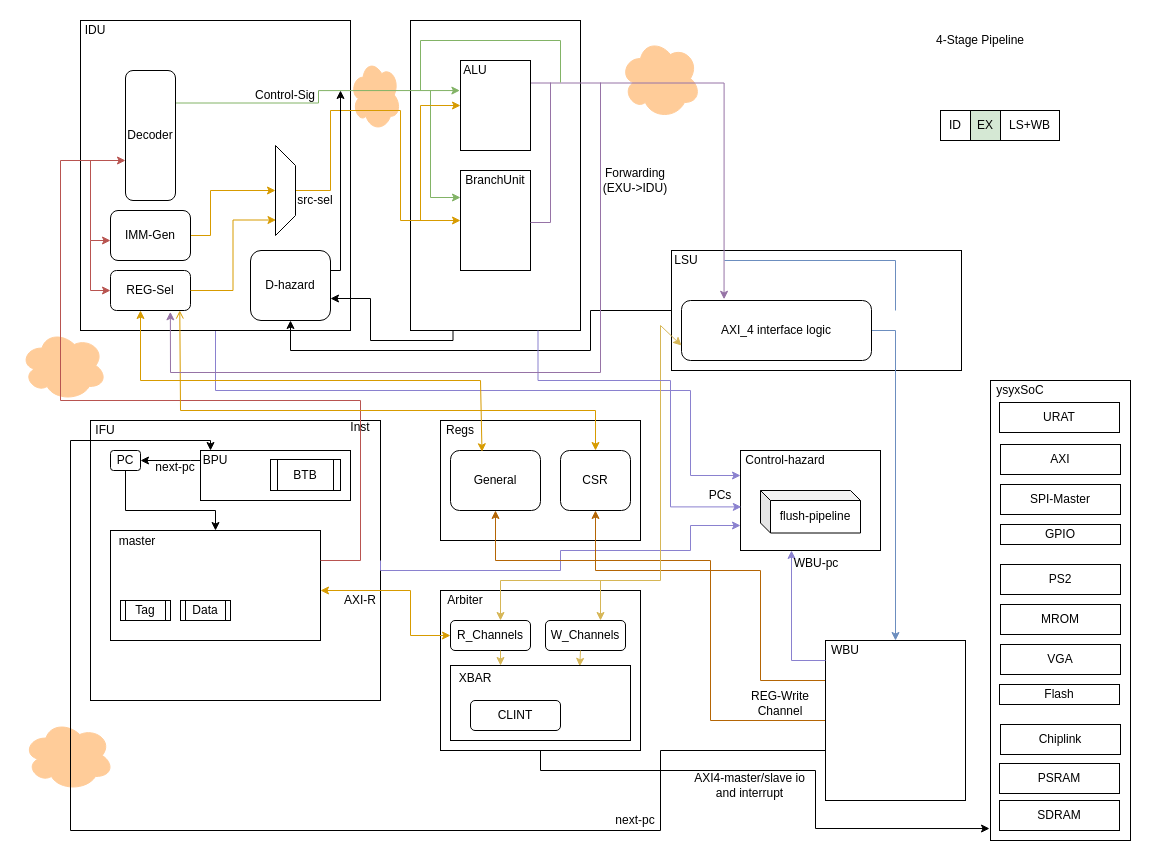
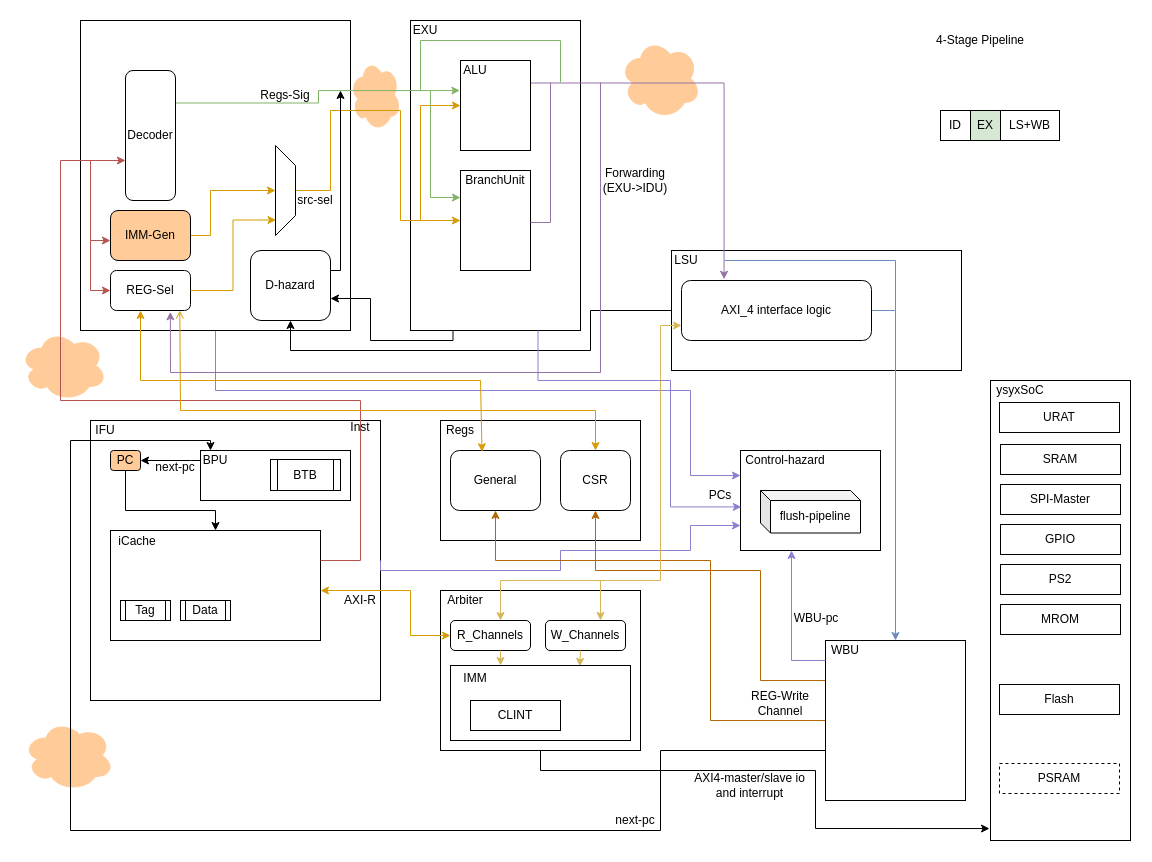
(96, 31) -> none
none -> (426, 31)
(286, 96) -> (286, 96)
(151, 236) -> (151, 236)
(777, 331) -> (777, 311)
(1061, 460) -> (1061, 460)
(126, 461) -> (126, 461)
(1061, 535) -> (1061, 540)
(138, 542) -> (138, 542)
(817, 564) -> (817, 619)
(1061, 660) -> none
(476, 679) -> (476, 679)
(1060, 695) -> (1060, 700)
(516, 716) -> (516, 716)
(1061, 740) -> none
(1060, 779) -> (1060, 779)
(1060, 816) -> none
